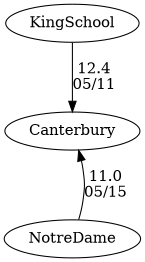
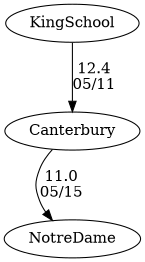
(84, 190) -> (36, 180)
